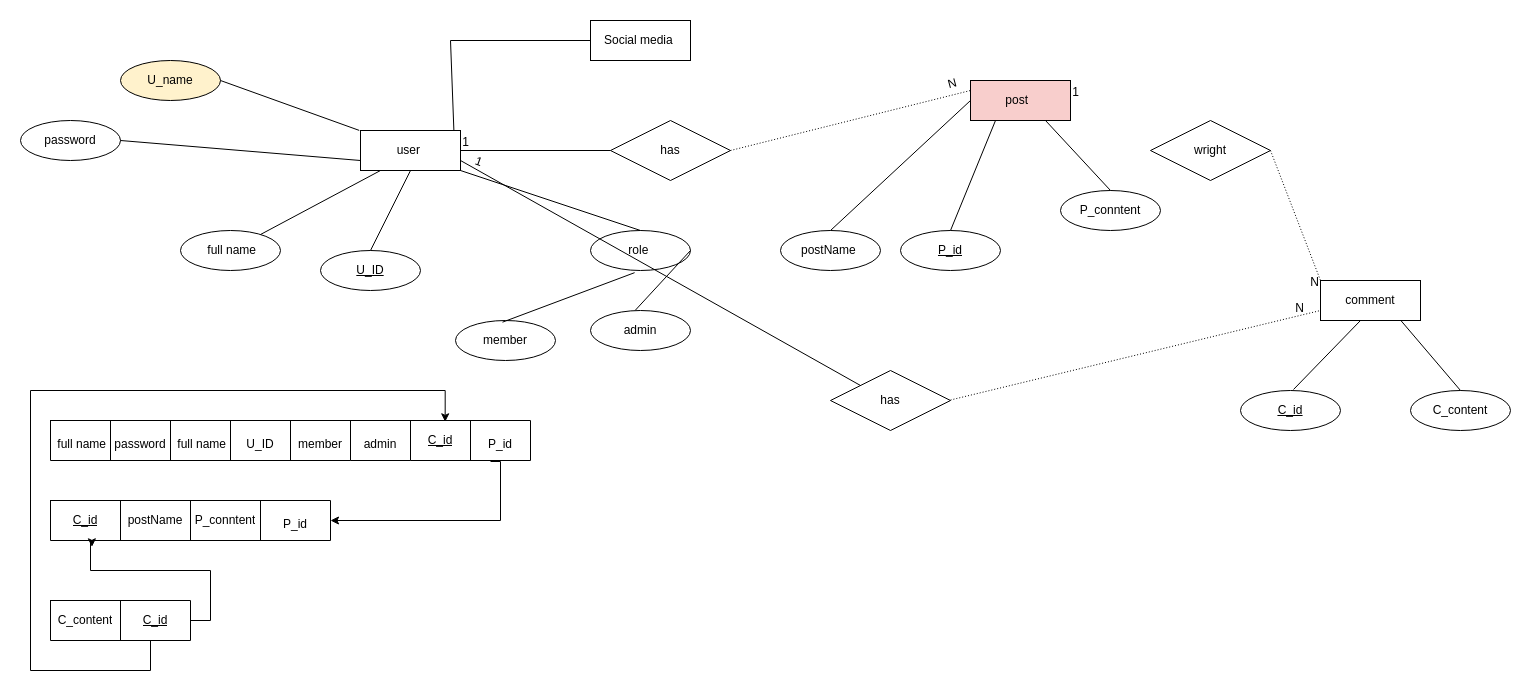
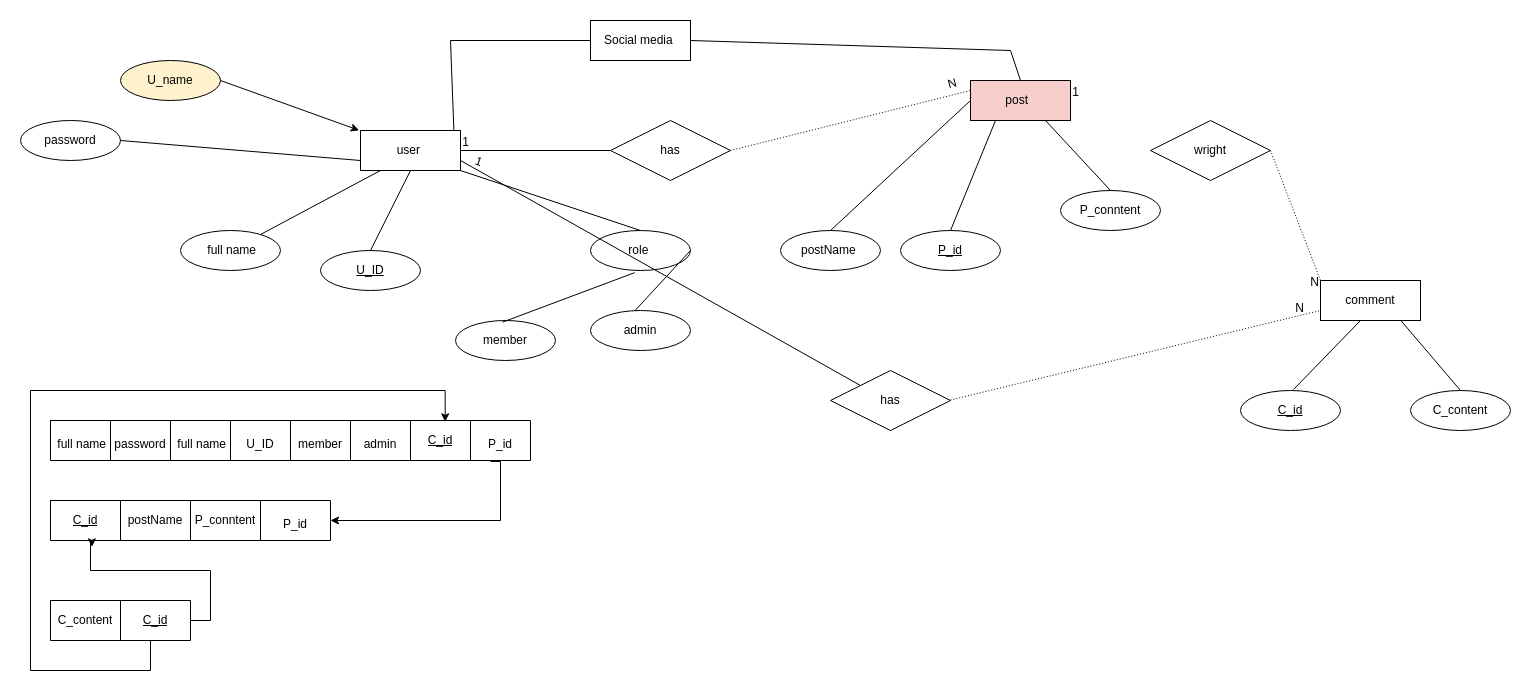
none -> (866, 46)
(354, 128) -> (350, 127)
